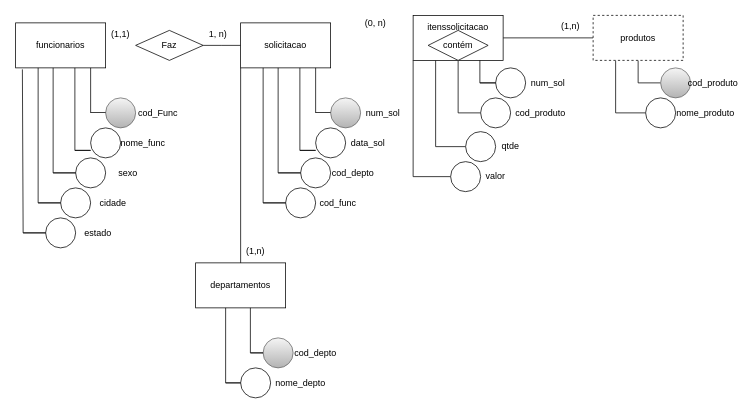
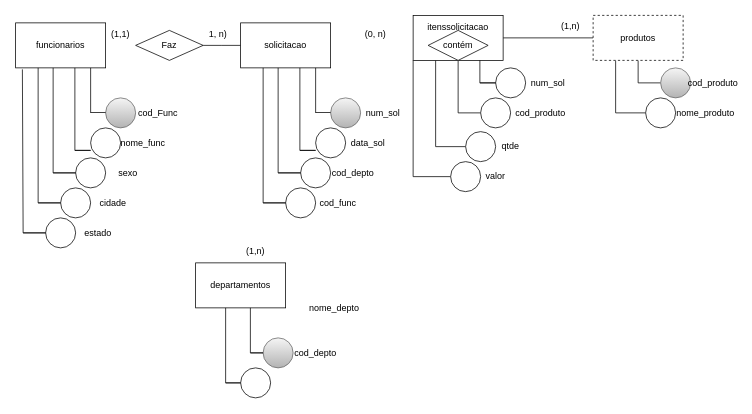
(375, 23) -> (375, 34)
(240, 166) -> none
(300, 383) -> (334, 308)
